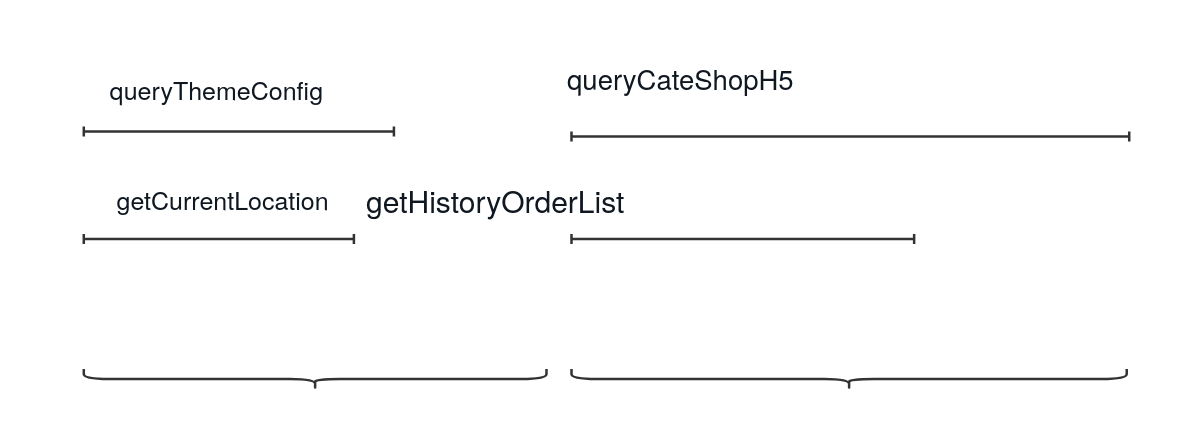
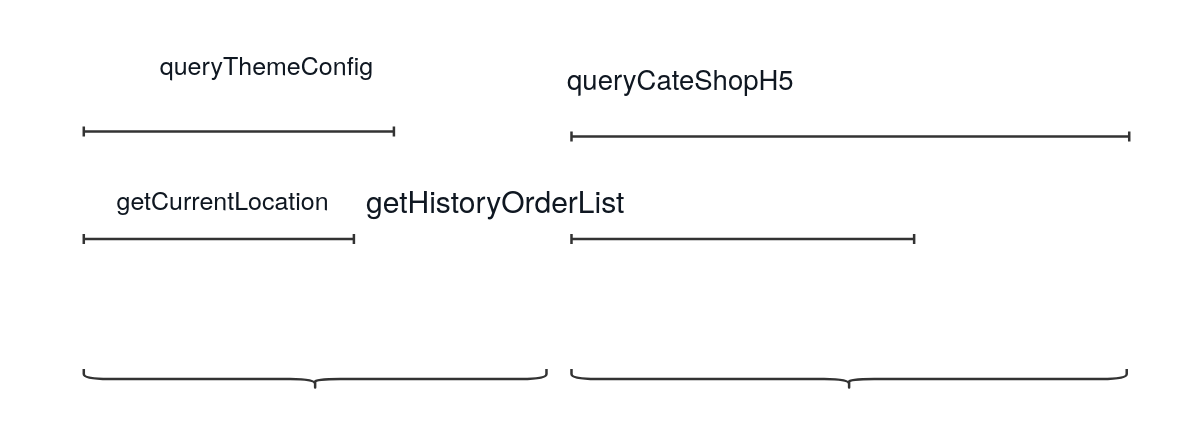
(218, 89) -> (268, 64)
